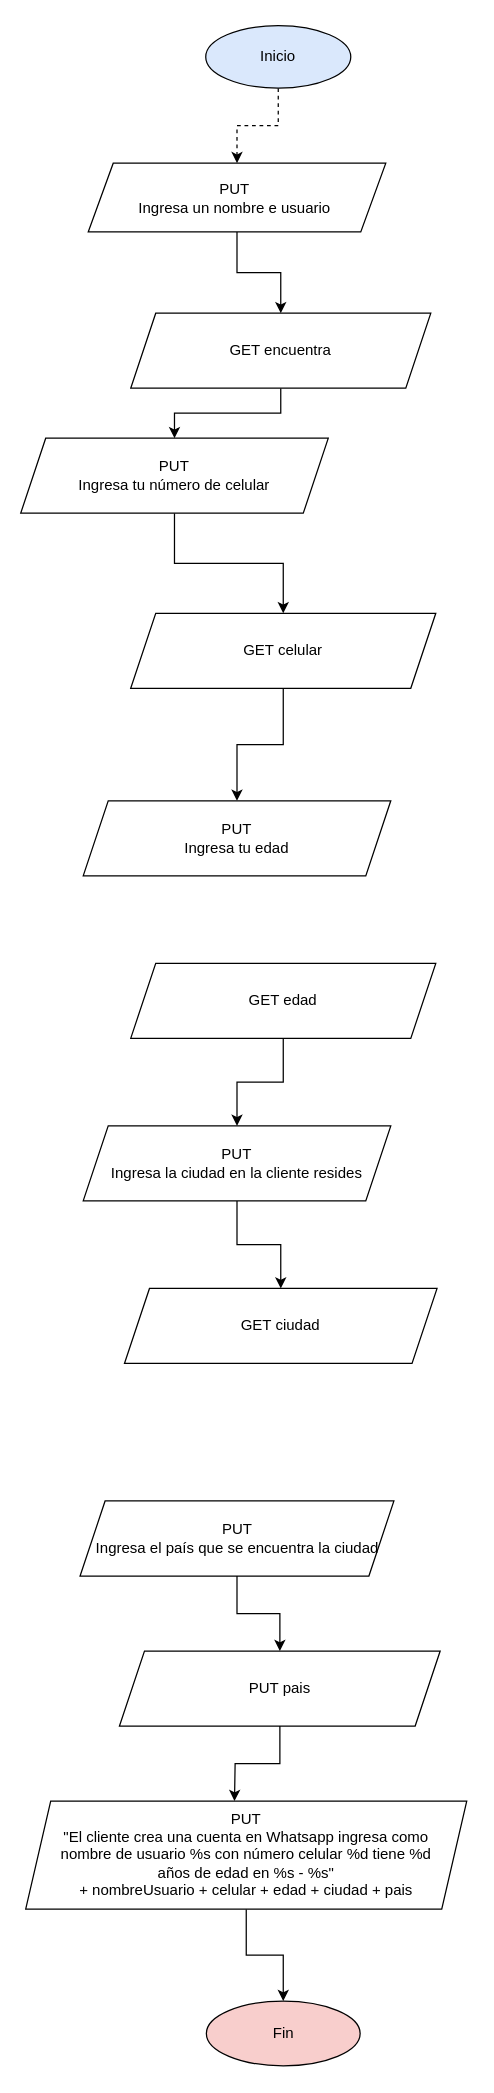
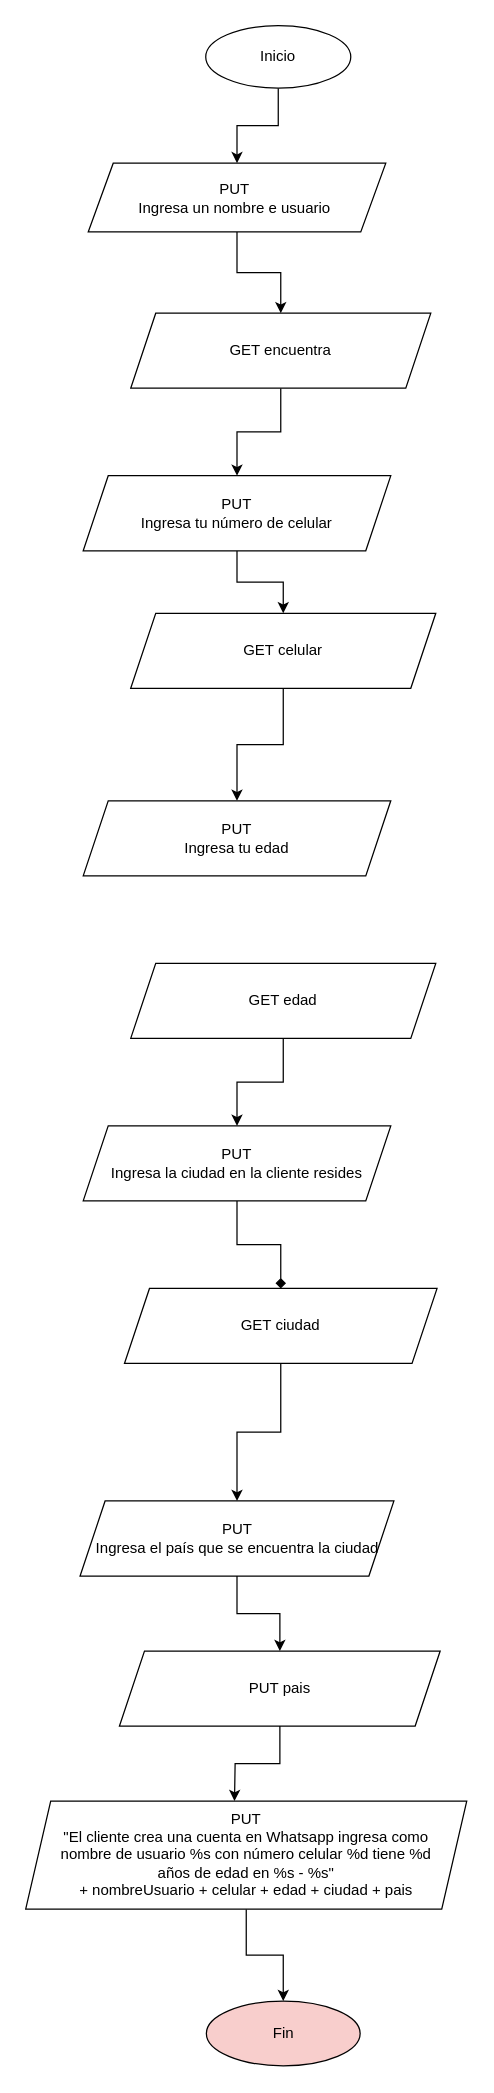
(278, 57) -> (278, 57)
(262, 126) -> (262, 126)
(174, 476) -> (237, 513)
(281, 1278) -> (281, 1277)
none -> (263, 1432)
